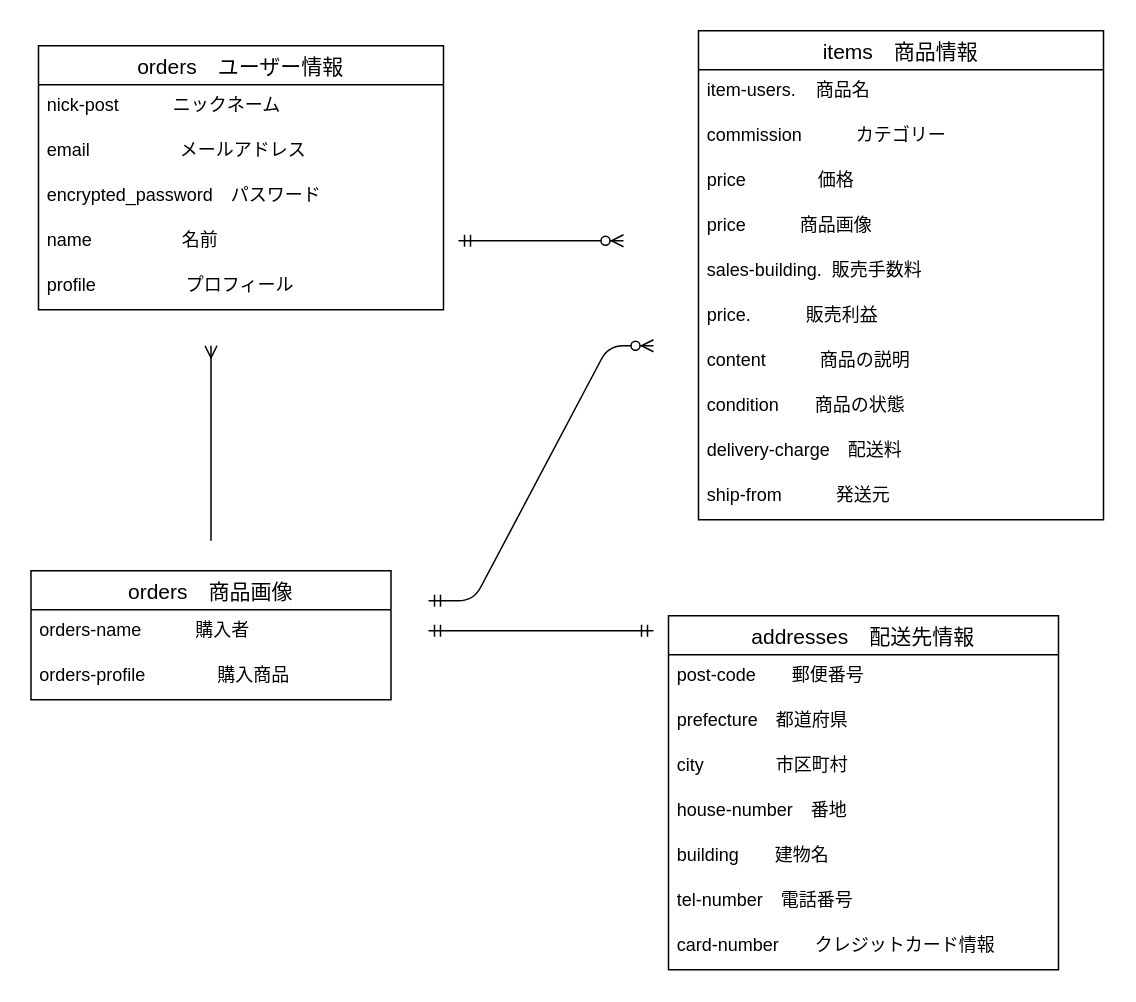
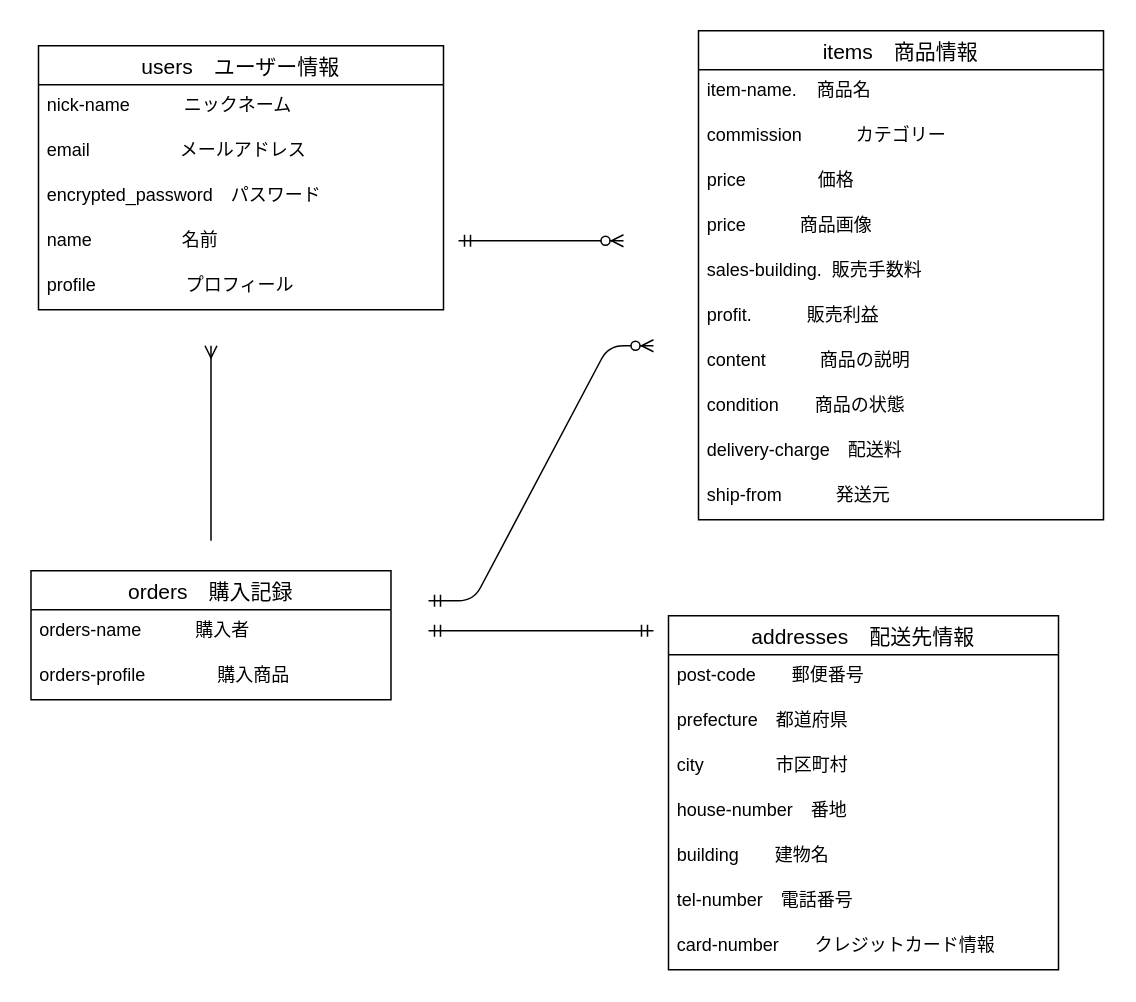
(240, 67) -> (240, 67)
(800, 90) -> (795, 90)
(171, 105) -> (171, 105)
(812, 315) -> (817, 315)
(210, 592) -> (210, 592)
